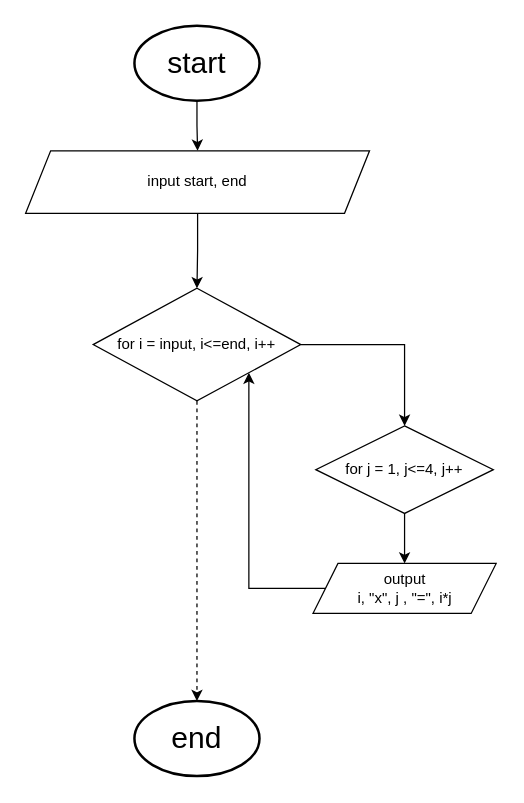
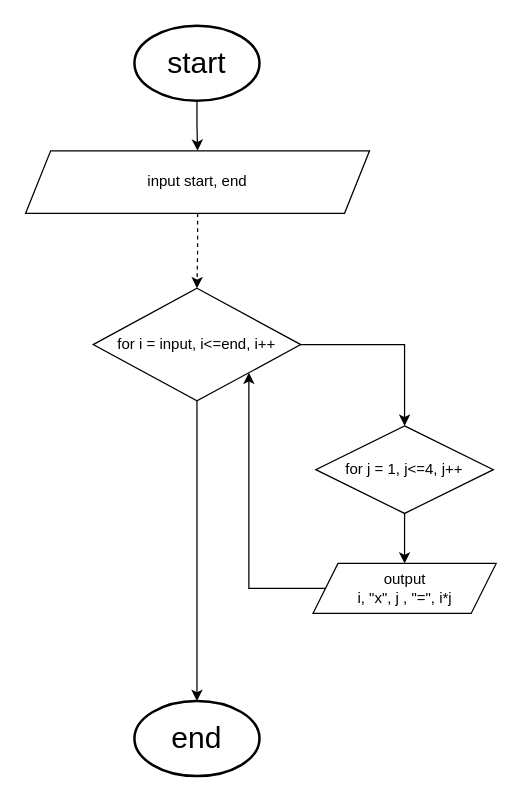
(198, 248) -> (198, 248)
(197, 548) -> (197, 548)
